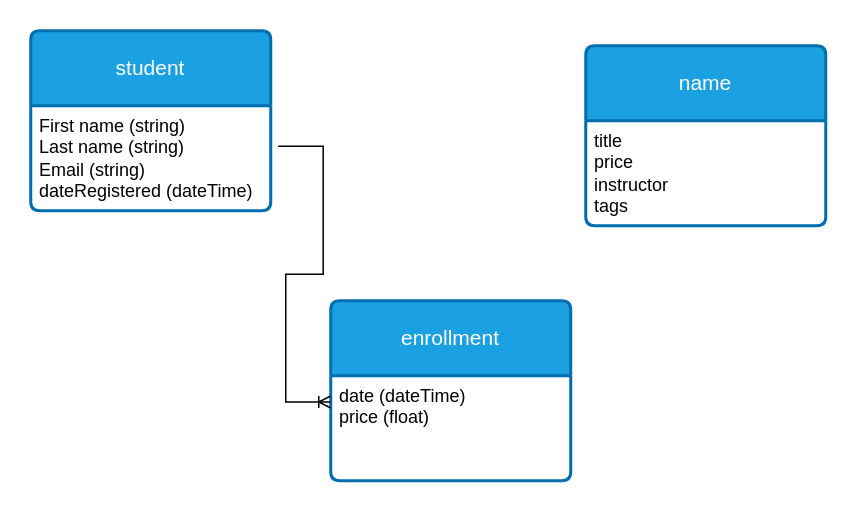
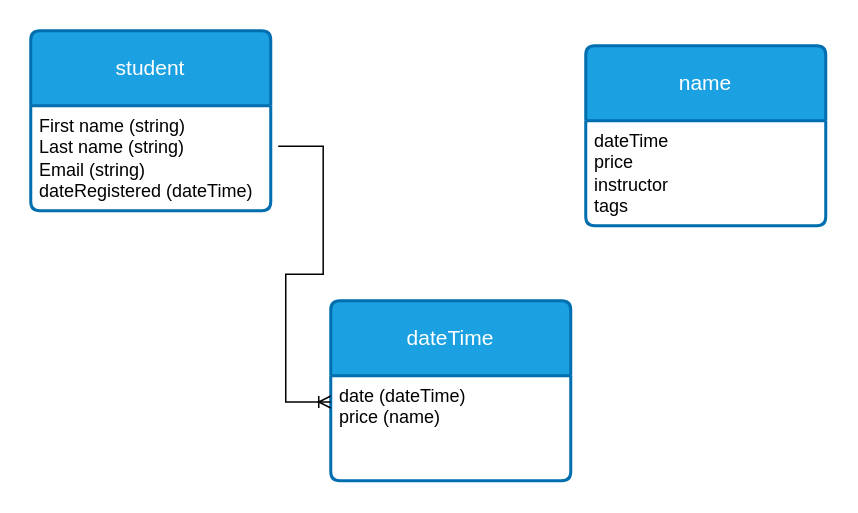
(643, 174) -> (643, 174)
(451, 338) -> (451, 338)
(411, 408) -> (411, 408)
